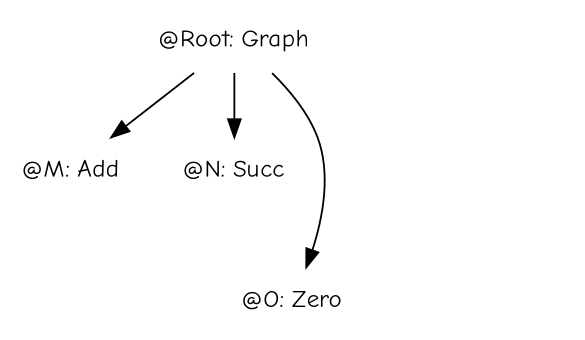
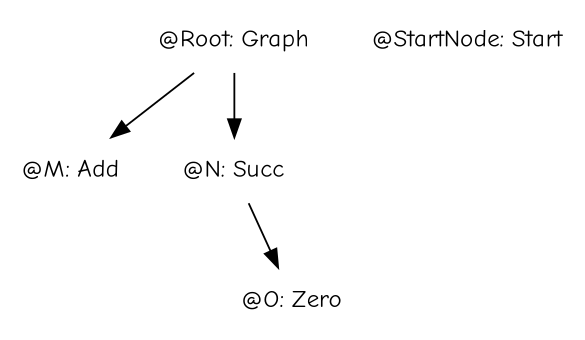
none -> (468, 40)
(322, 154) -> (260, 227)
